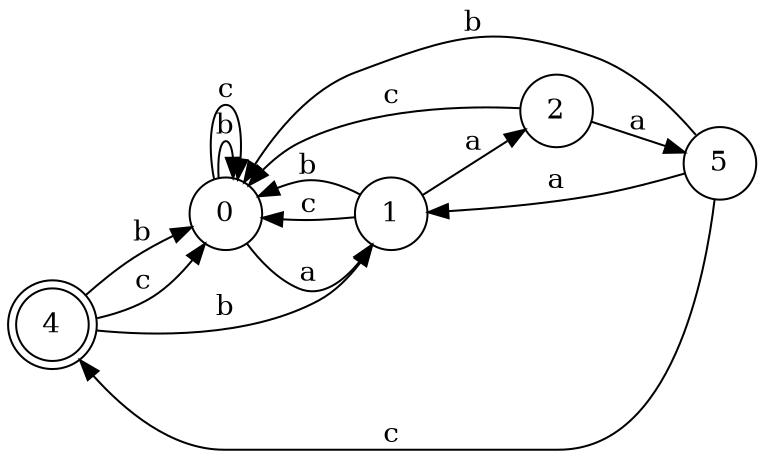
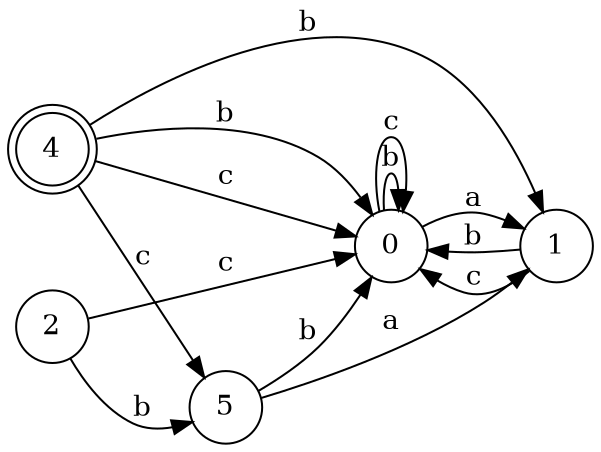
(638, 122) -> (143, 408)
(465, 168) -> none
(474, 450) -> (136, 273)
